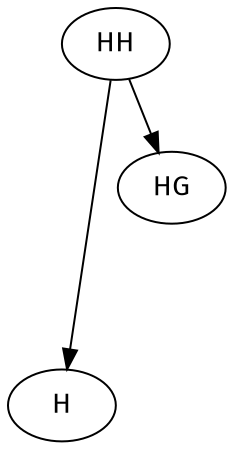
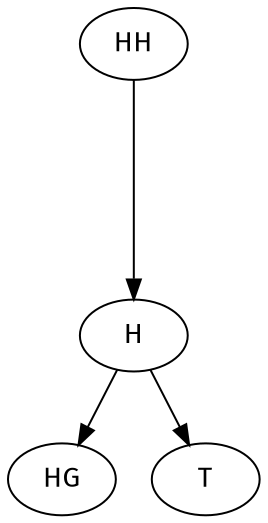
(140, 106) -> (102, 398)
none -> (206, 479)
